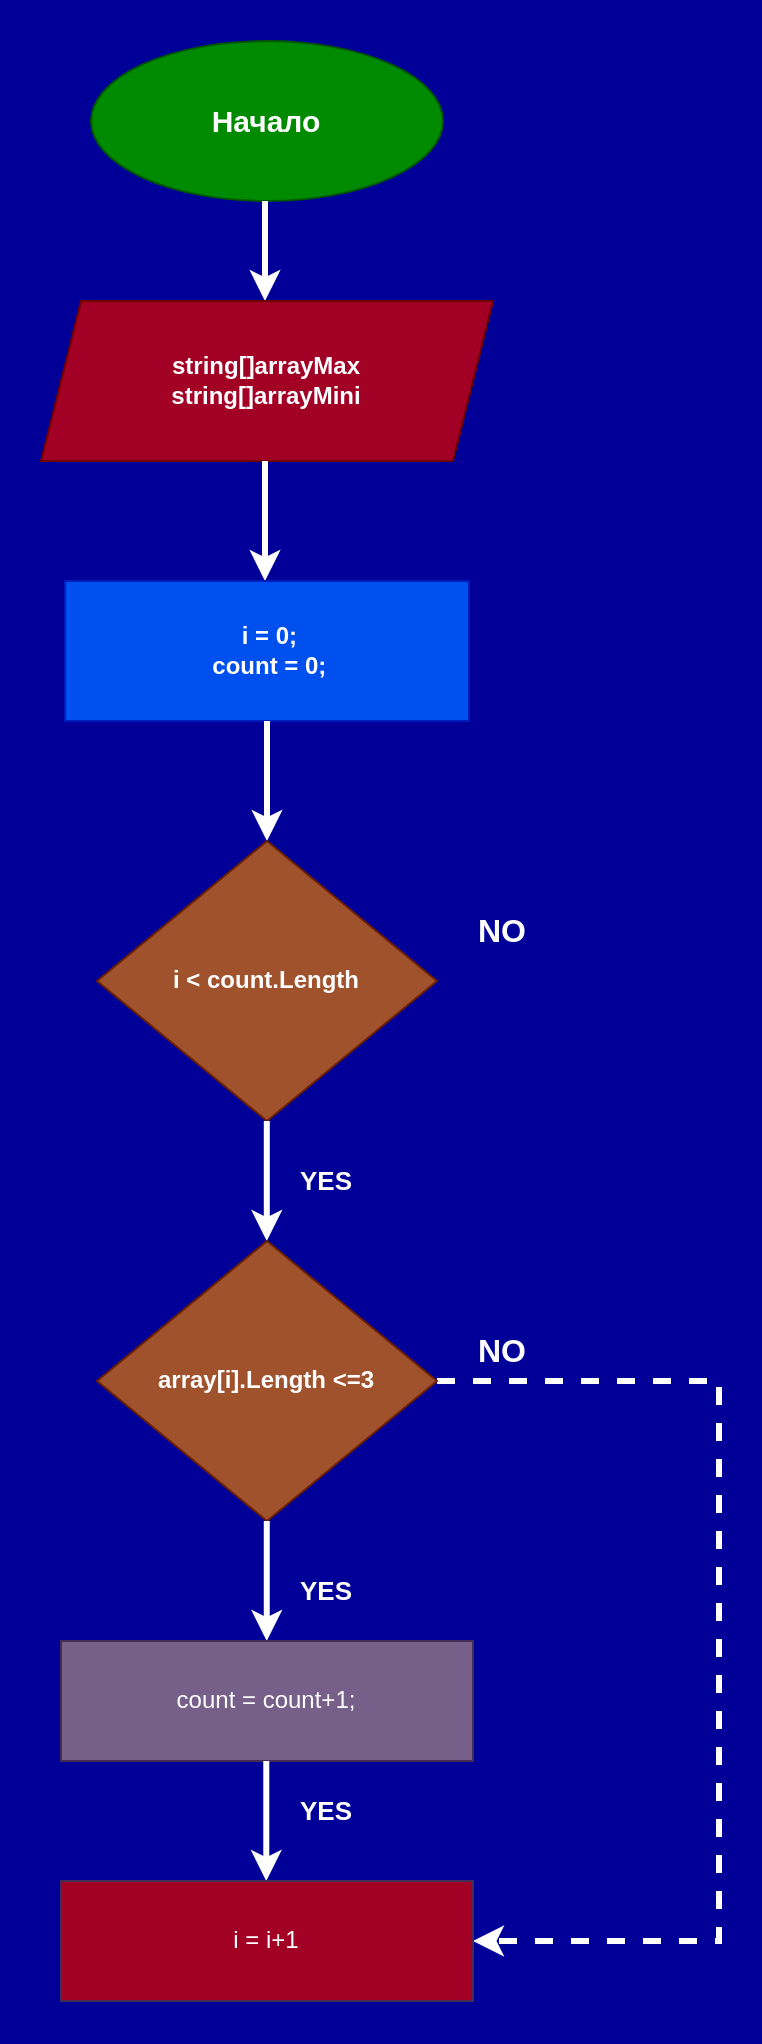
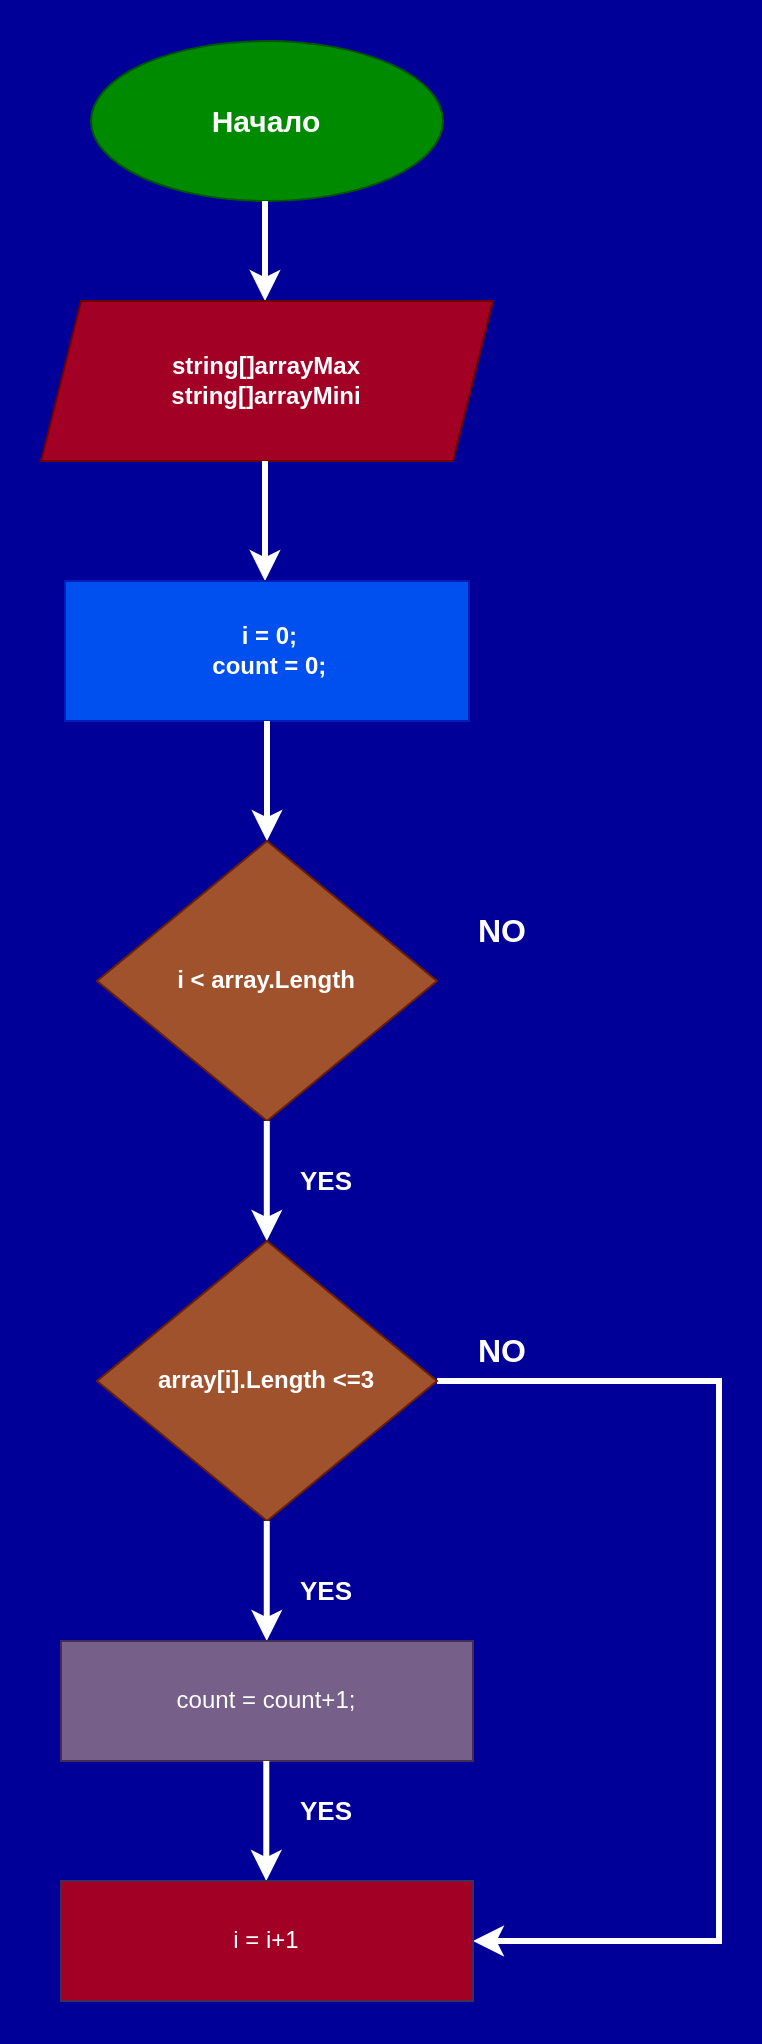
(267, 981) -> (267, 981)
(463, 1381) -> (463, 1381)
